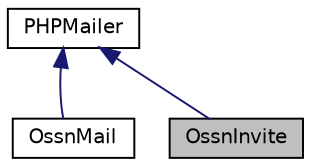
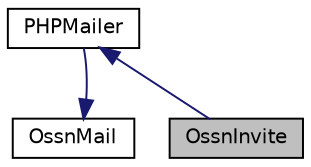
(61, 93) -> (87, 74)
